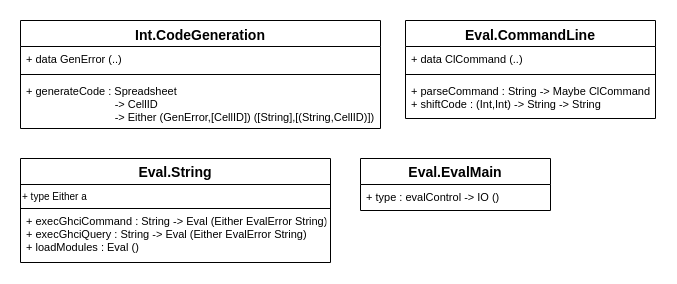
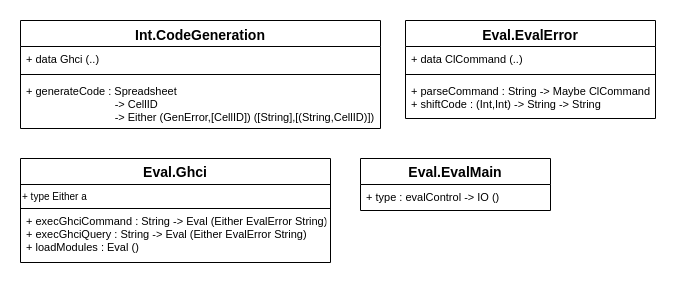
(530, 35) -> (530, 35)
(80, 59) -> (67, 59)
(175, 172) -> (175, 172)
